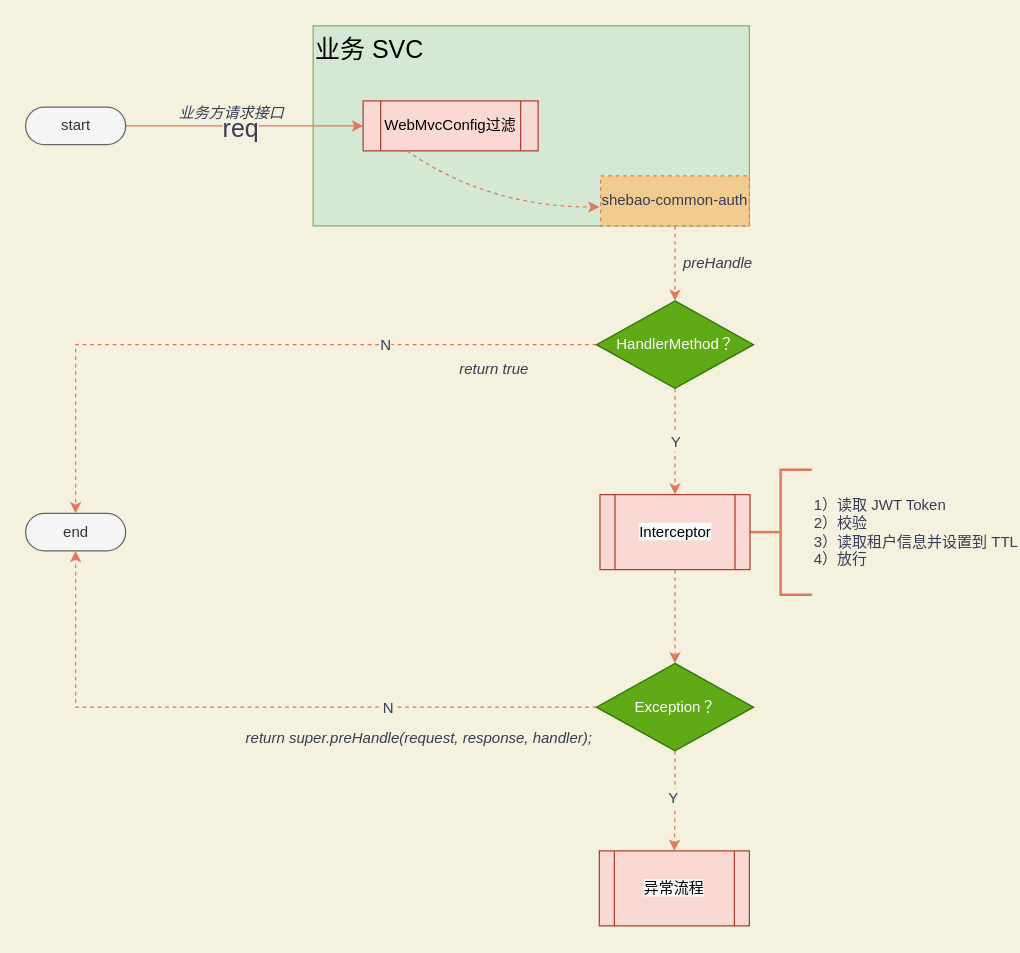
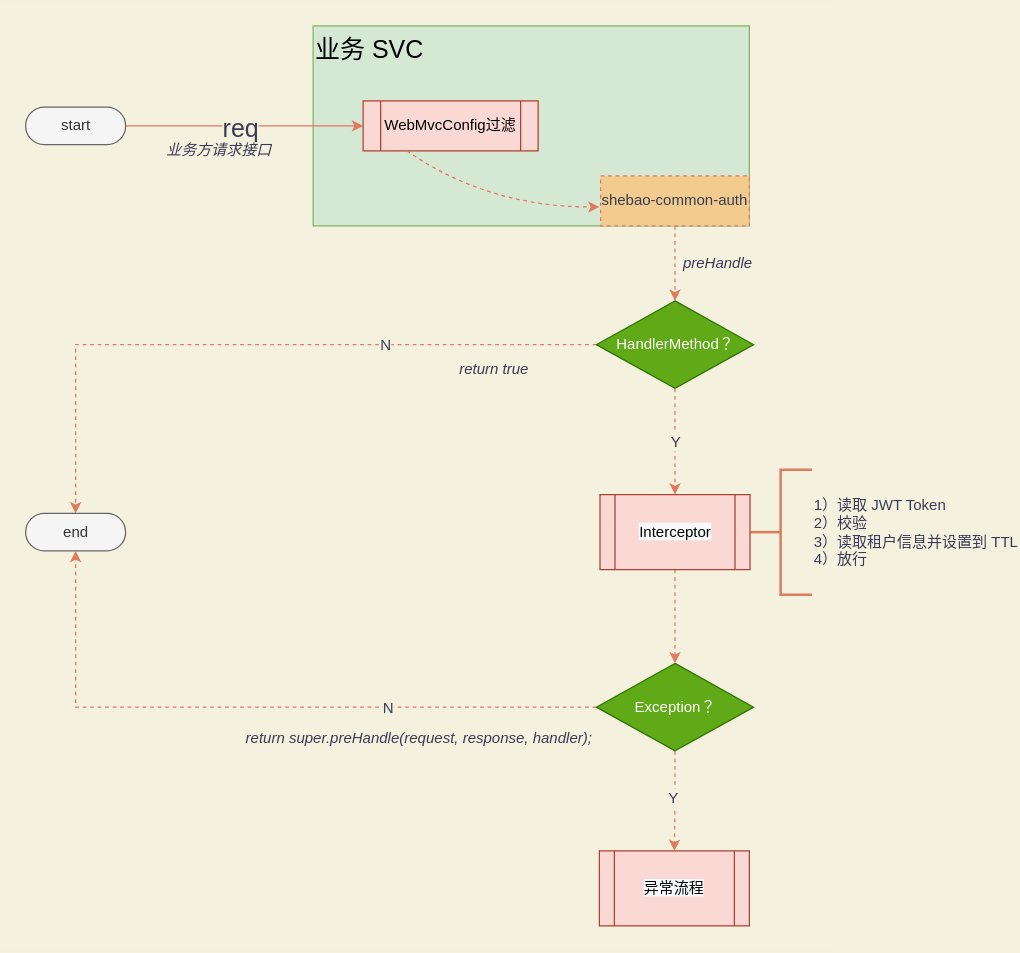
(232, 113) -> (219, 151)
